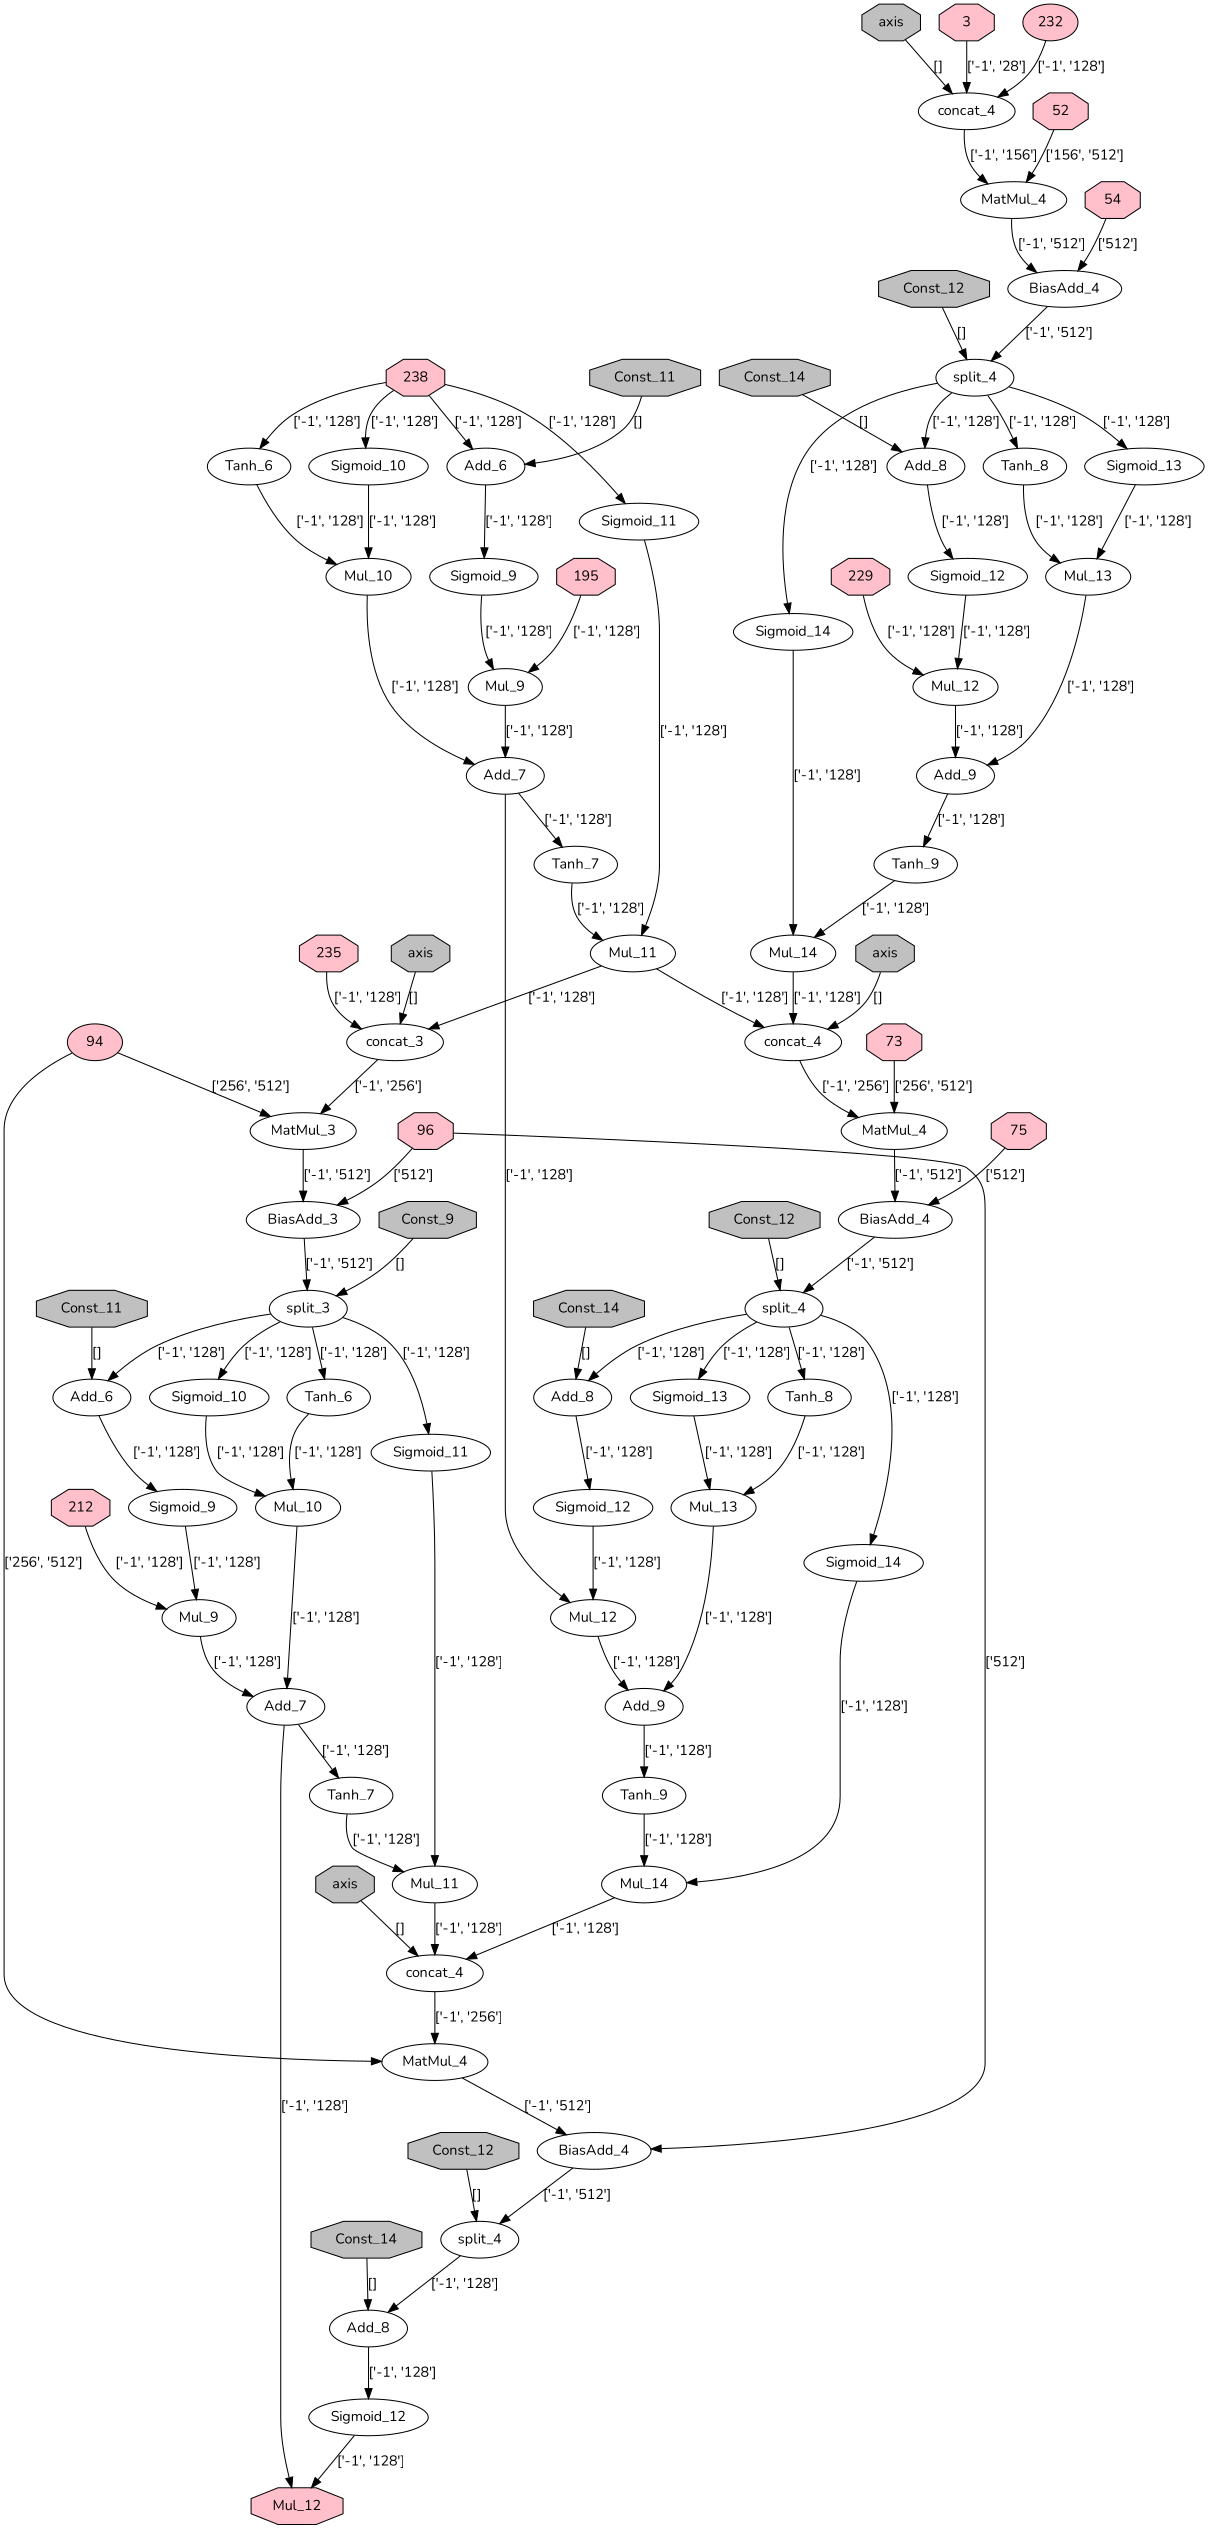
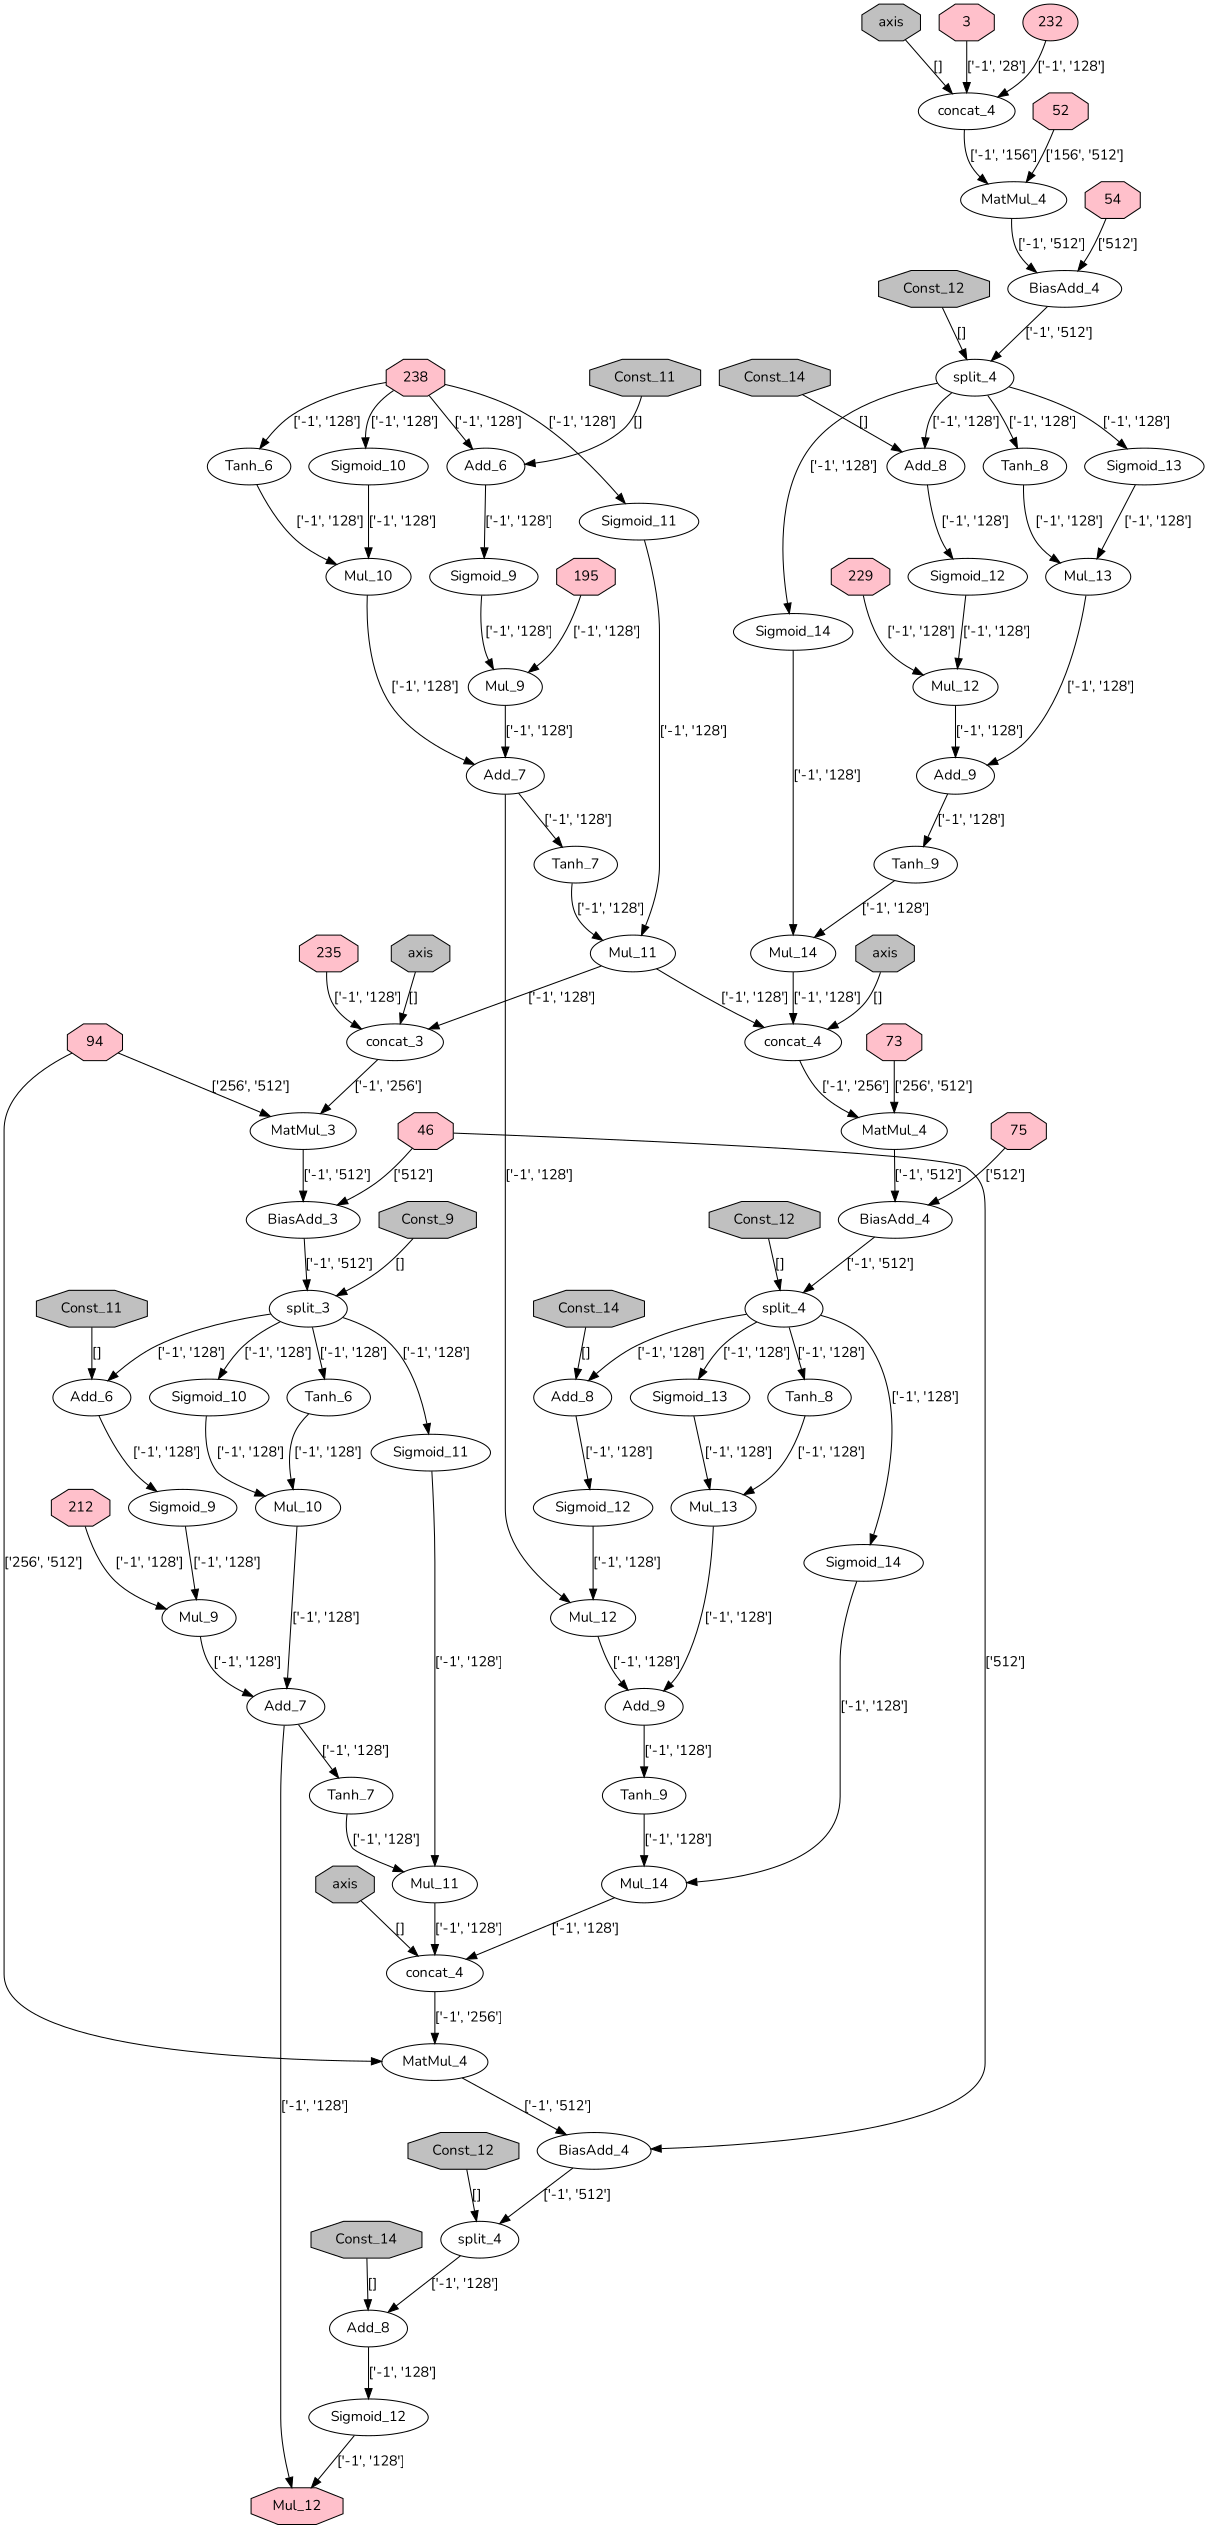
(95, 1042) -> (95, 1042)
(426, 1131) -> (426, 1131)
